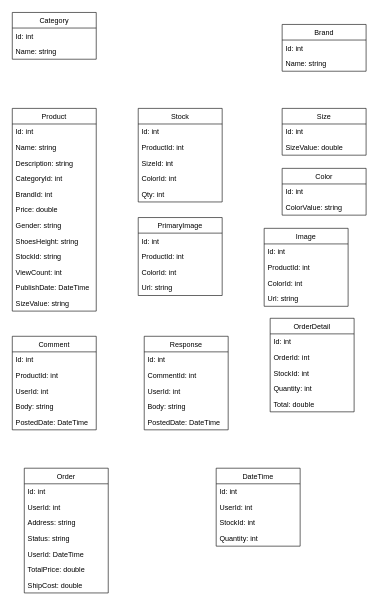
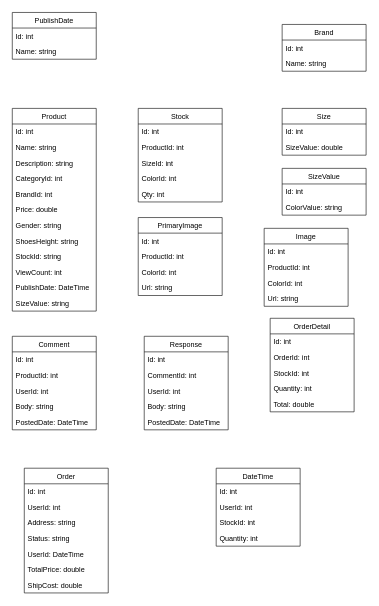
(54, 20) -> (54, 20)
(324, 176) -> (324, 176)
